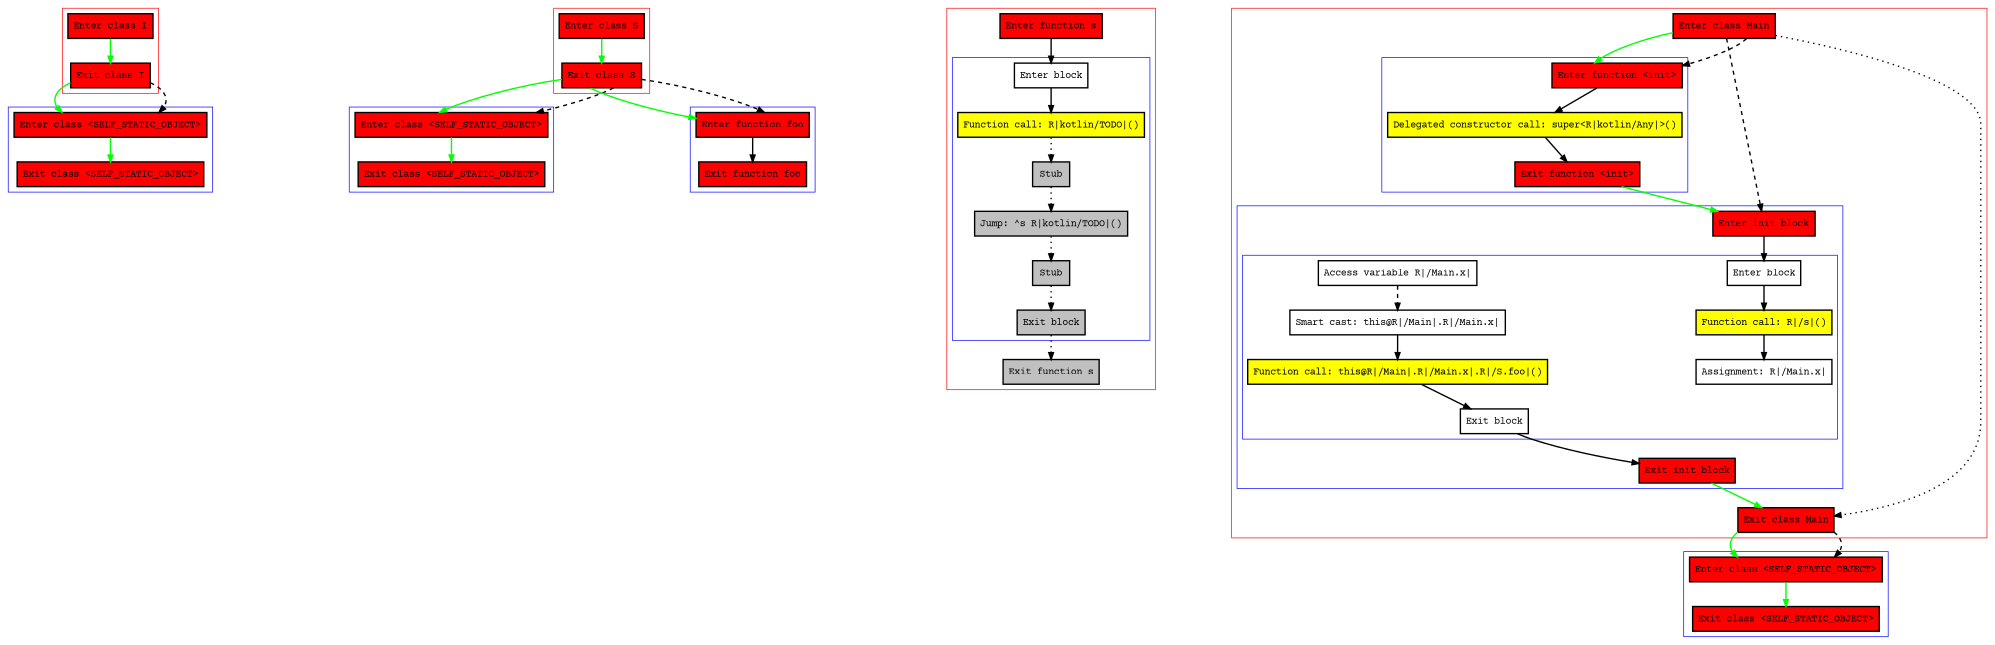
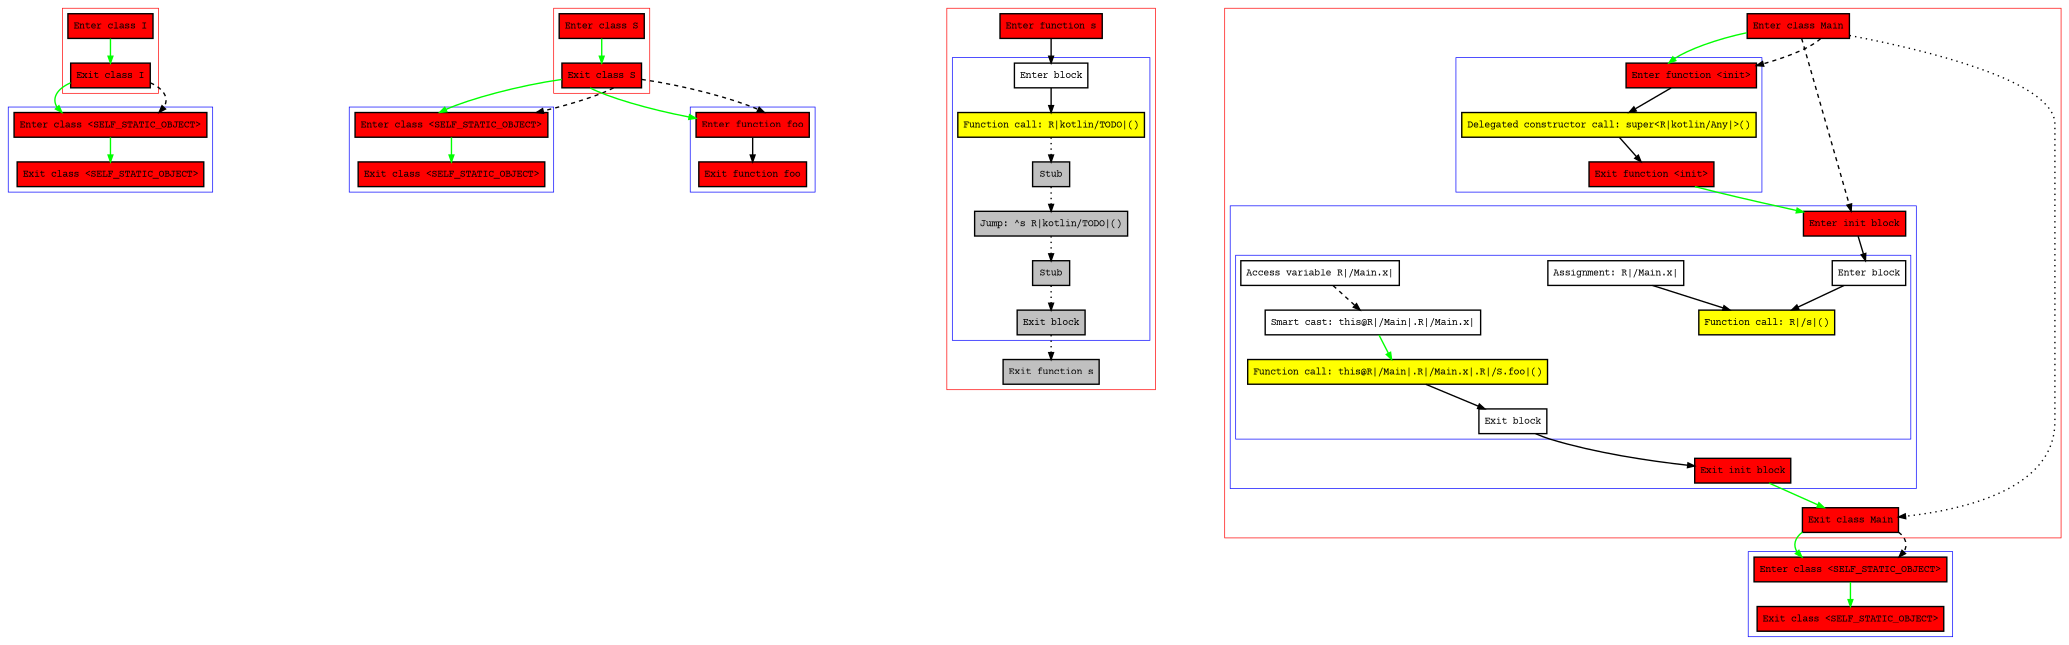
(1398, 344) -> (1384, 344)
(1764, 344) -> (1688, 297)
